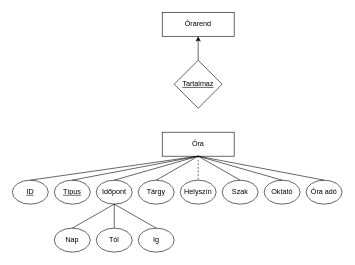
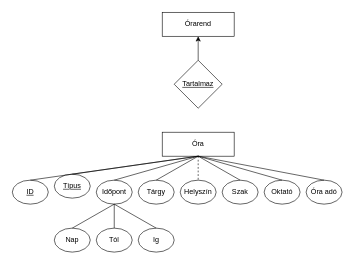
(72, 192) -> (72, 186)
